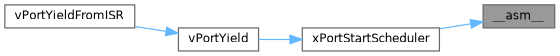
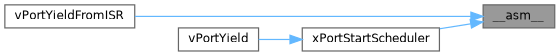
(151, 29) -> (303, 16)
